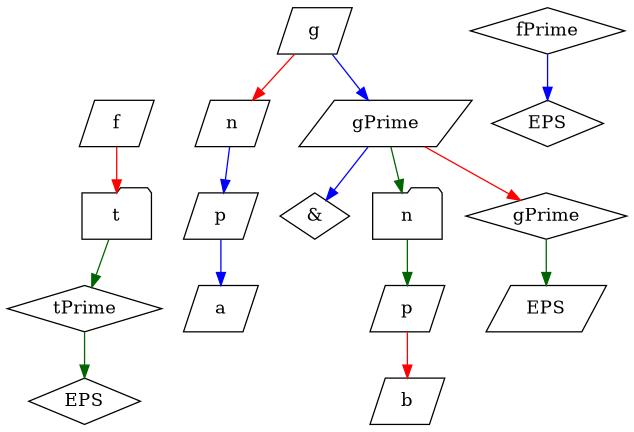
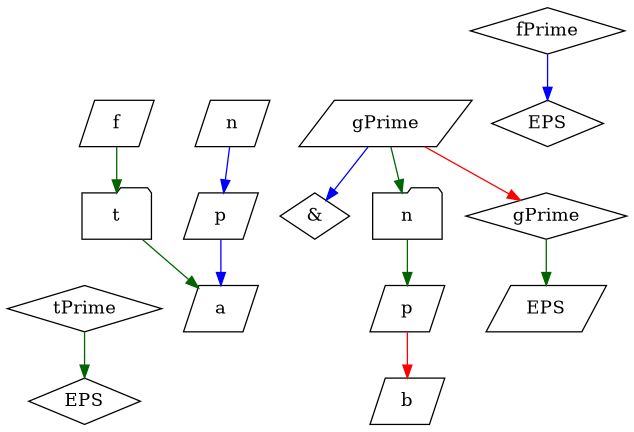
(315, 31) -> none
(117, 163) -> (117, 163)
(102, 257) -> (166, 260)
